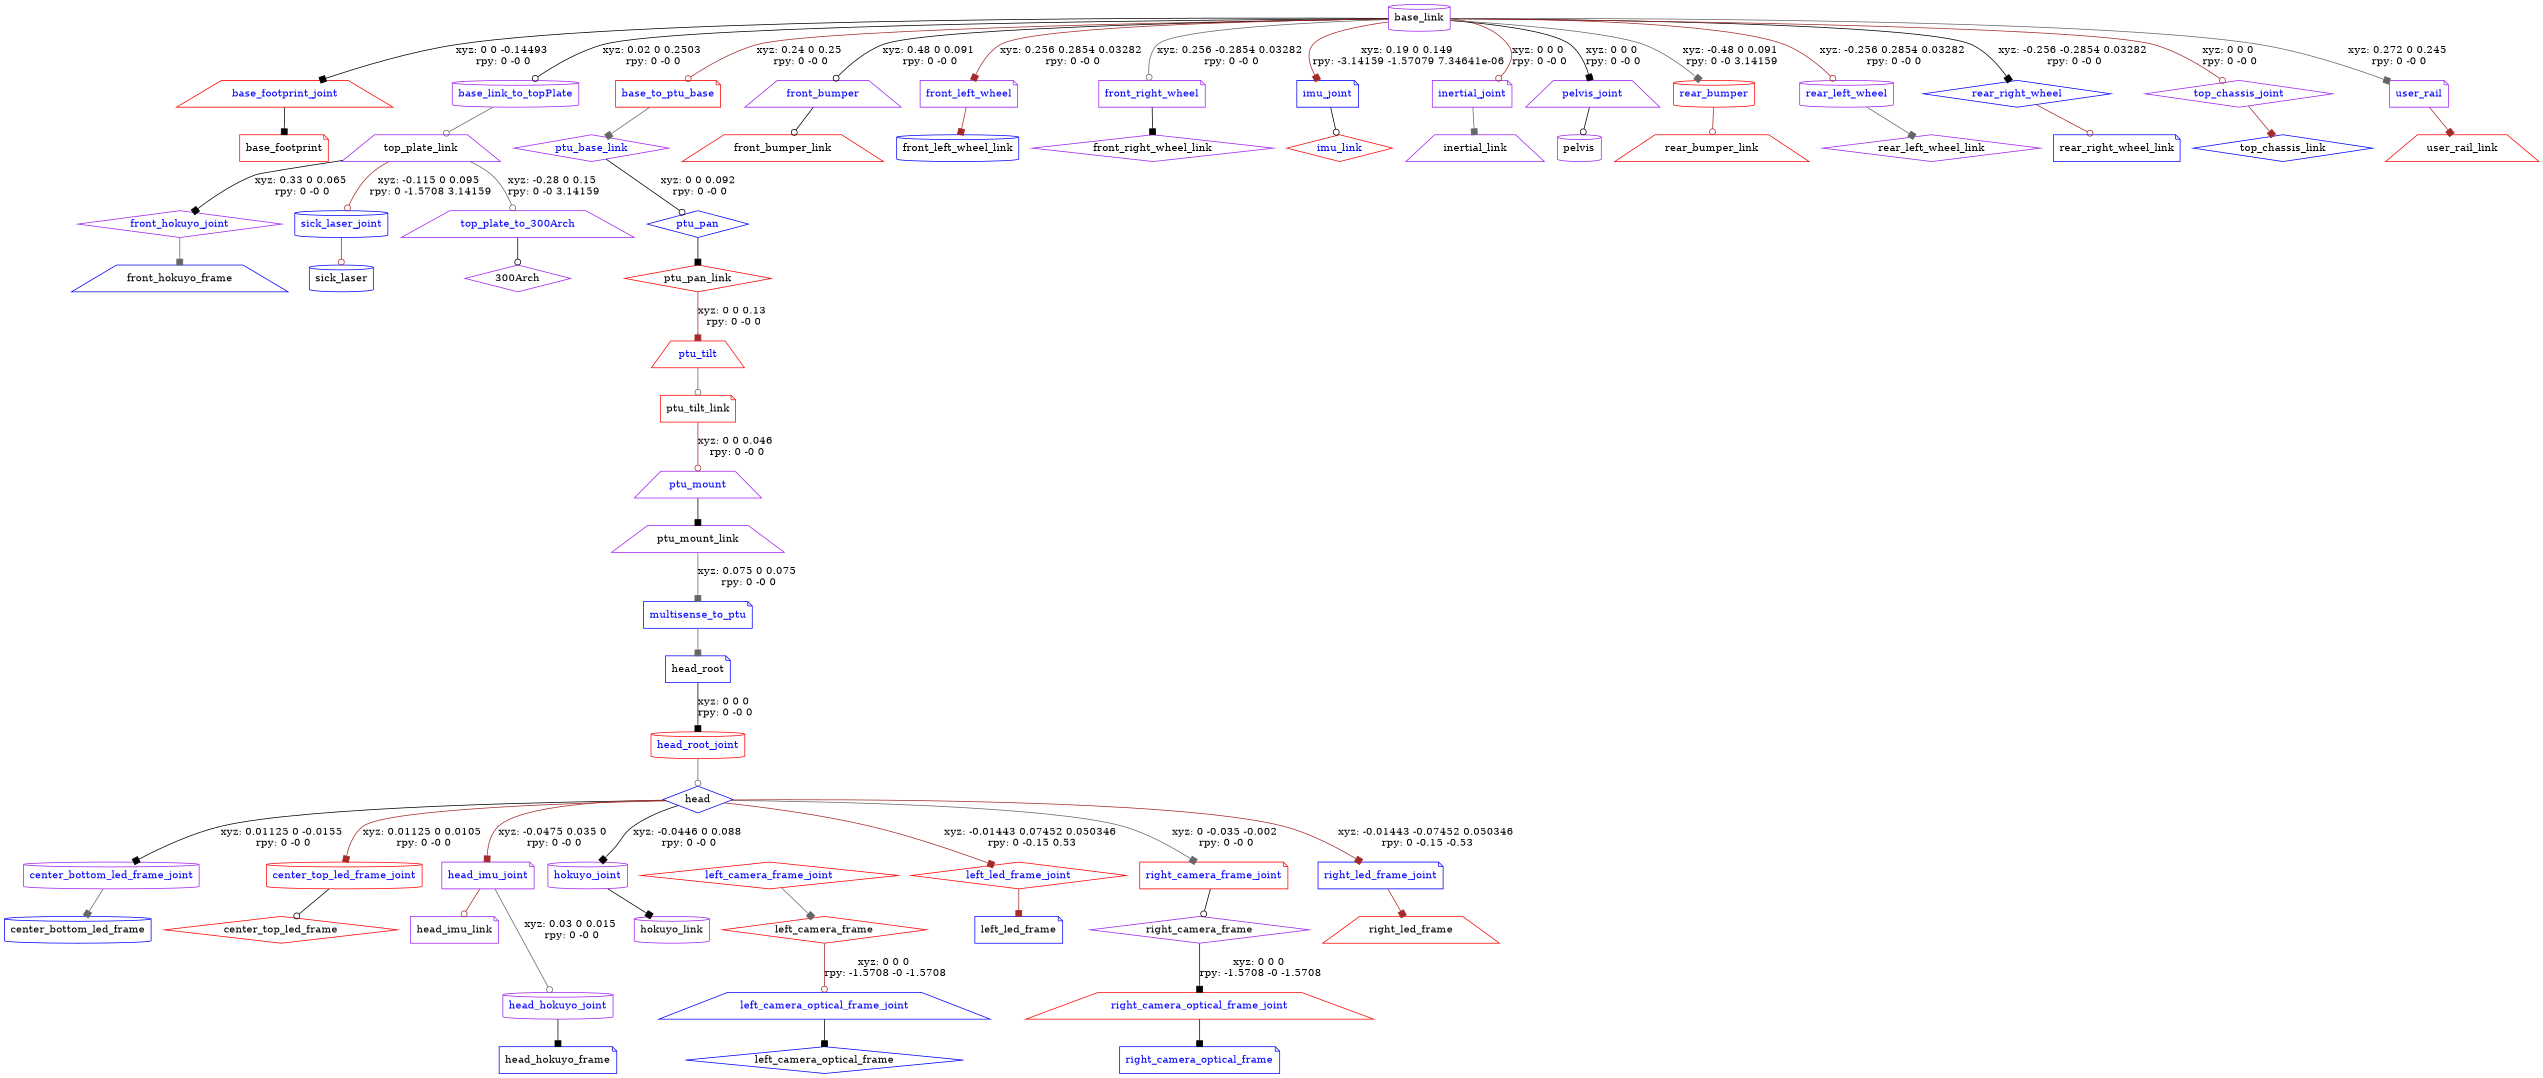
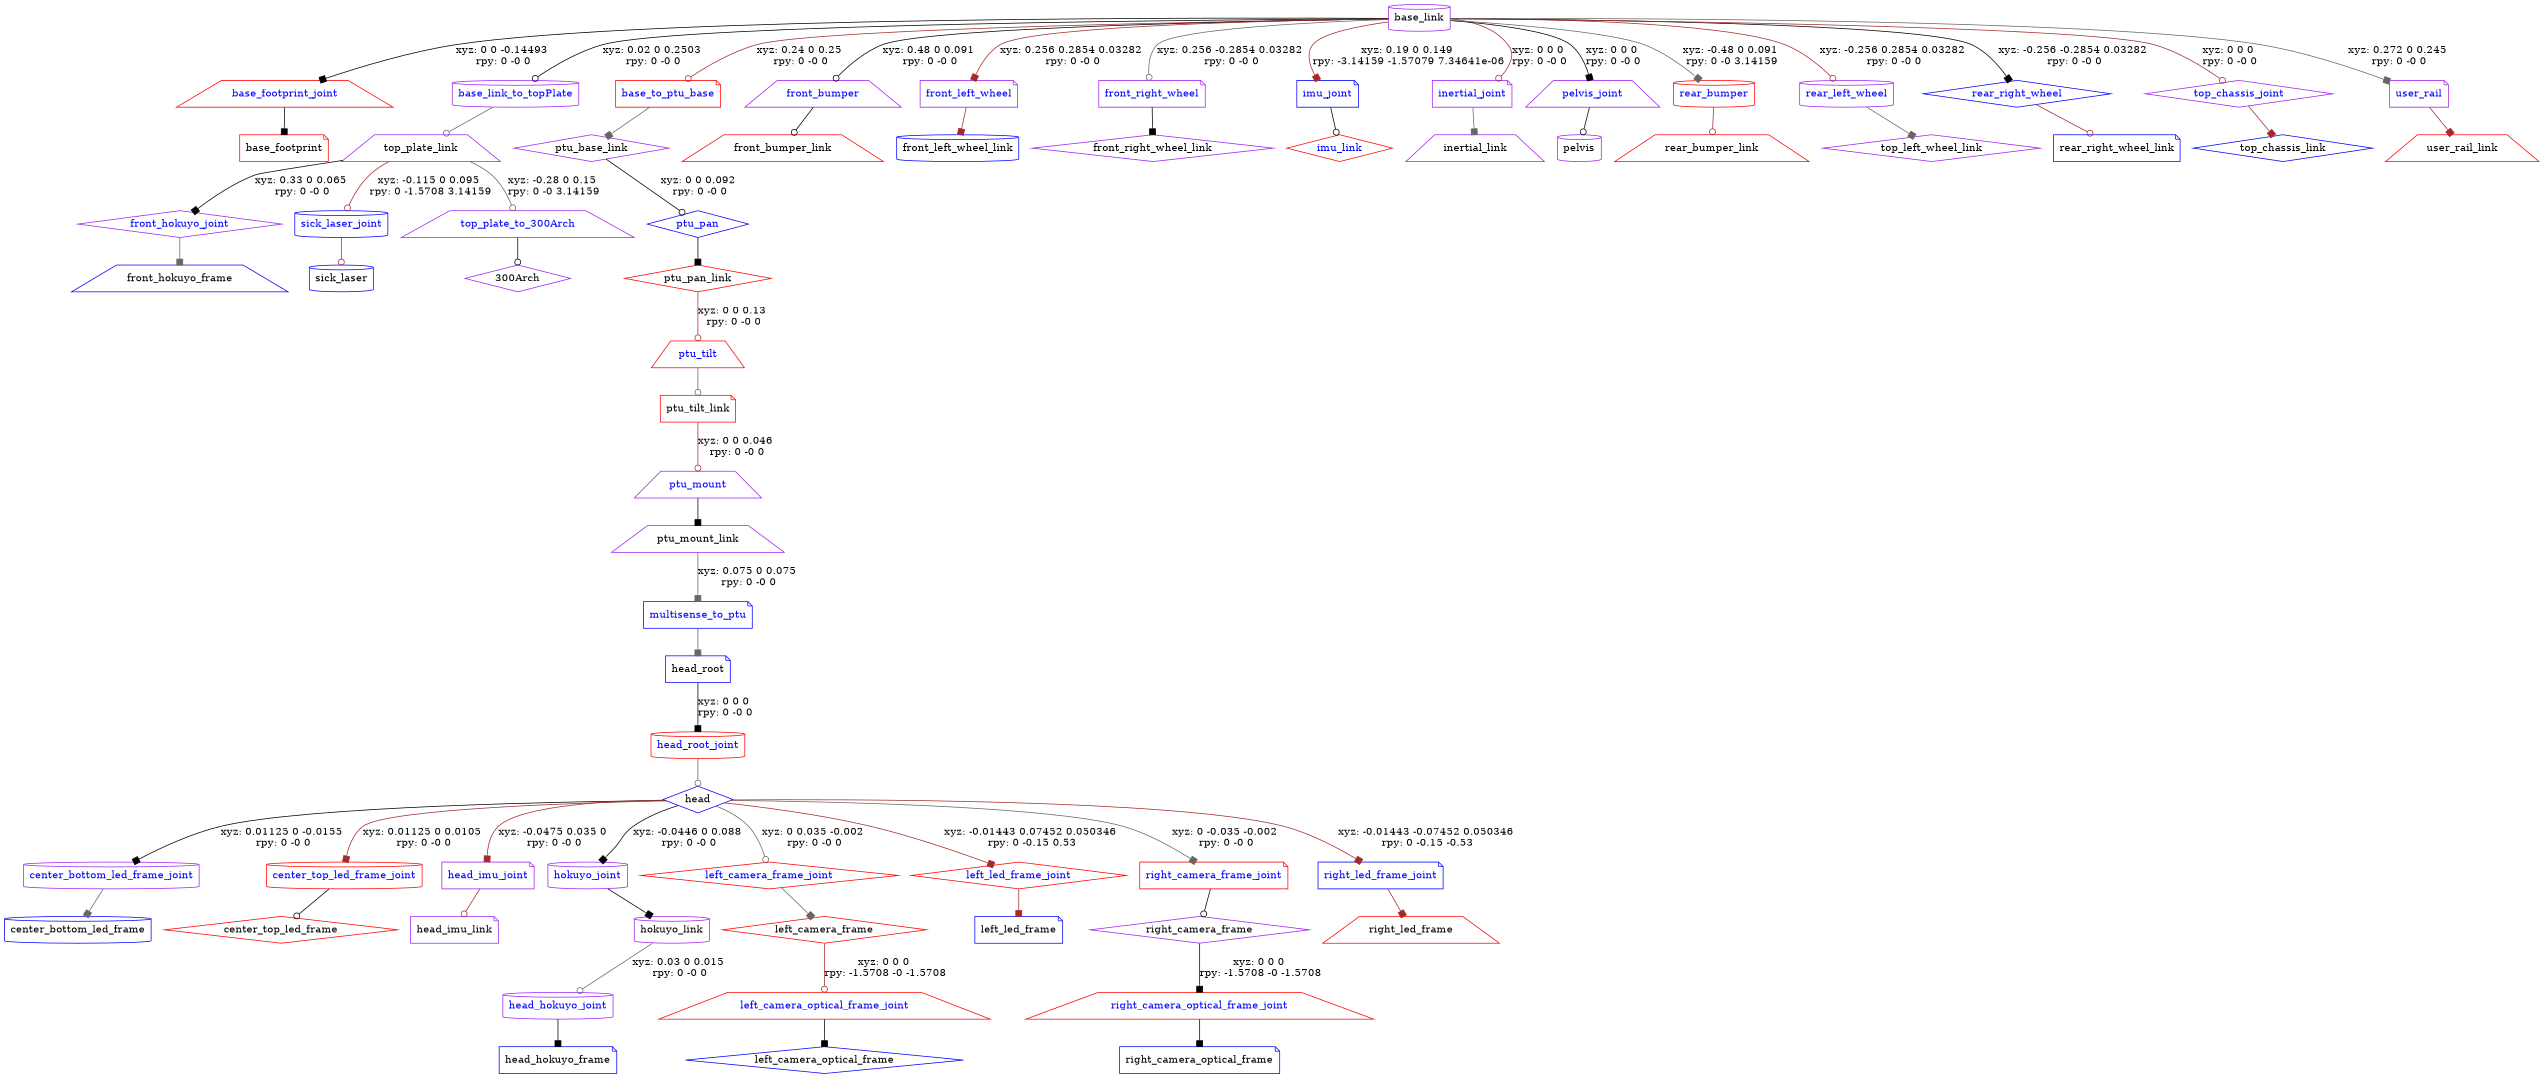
(591, 148) -> (591, 148)
(1931, 148) -> (1931, 148)
(698, 313) -> (698, 313)
none -> (747, 825)
(522, 938) -> (617, 966)
(824, 1006) -> (824, 1006)
(1200, 1060) -> (1200, 1060)
